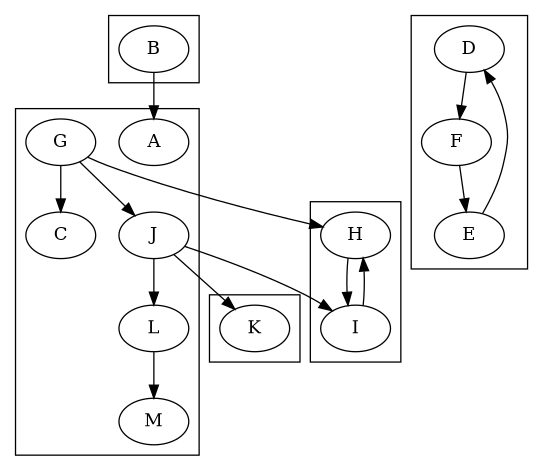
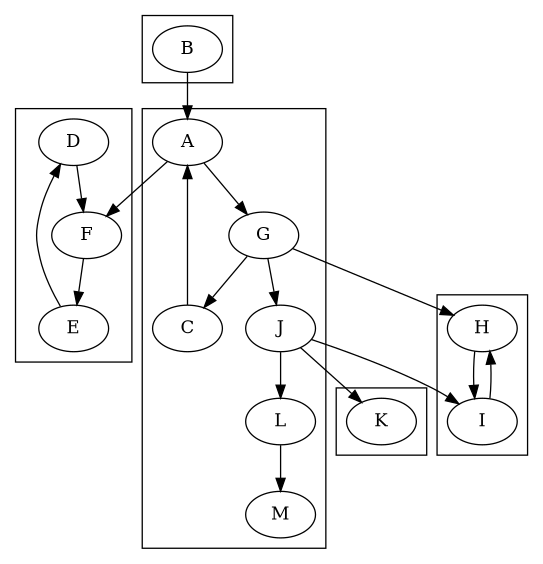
none -> (151, 176)
none -> (221, 184)
none -> (187, 242)
